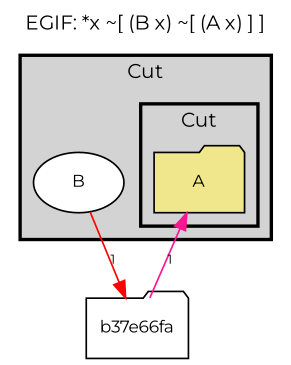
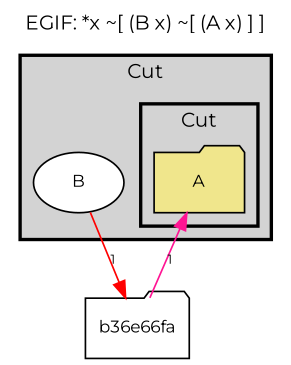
(137, 328) -> (137, 328)
